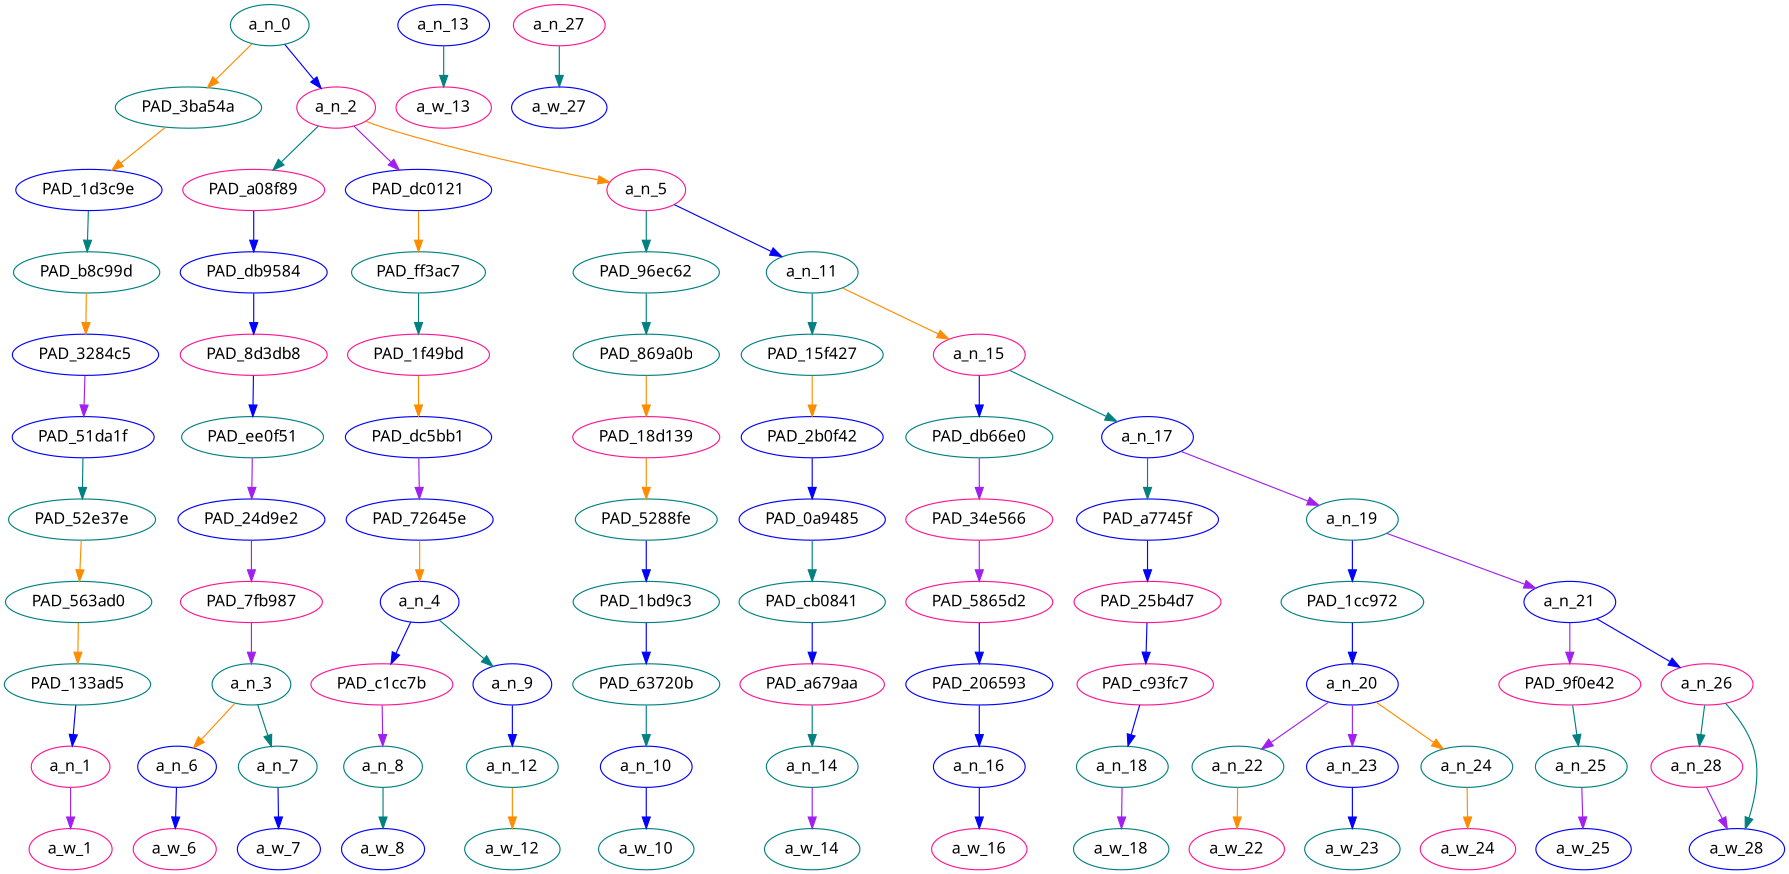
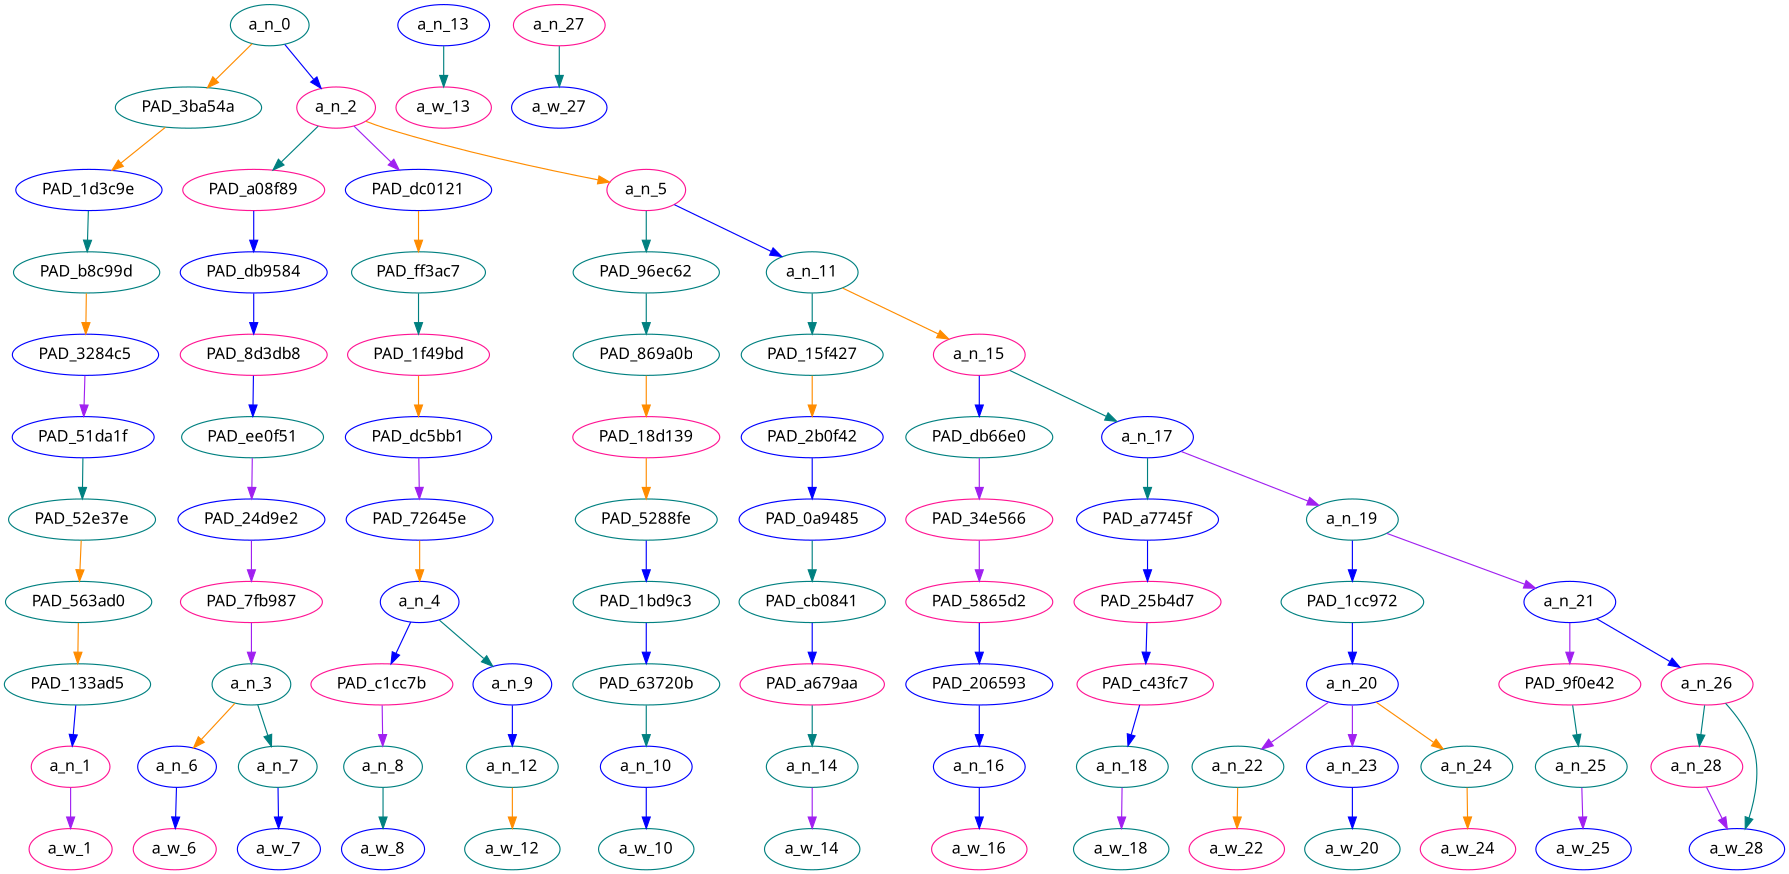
(1145, 684) -> (1145, 684)
(1352, 849) -> (1352, 849)
